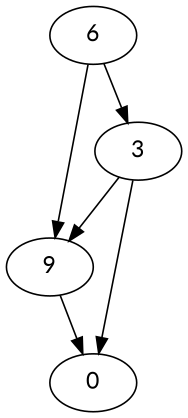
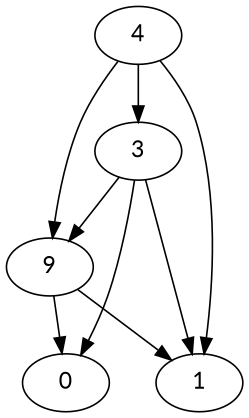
(93, 35) -> (138, 35)
none -> (199, 383)
